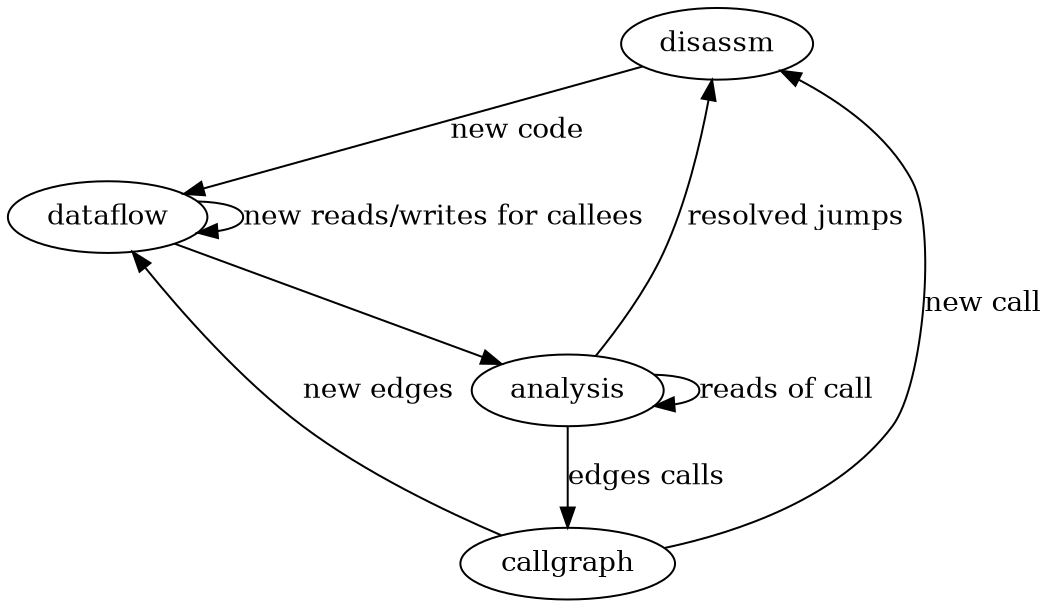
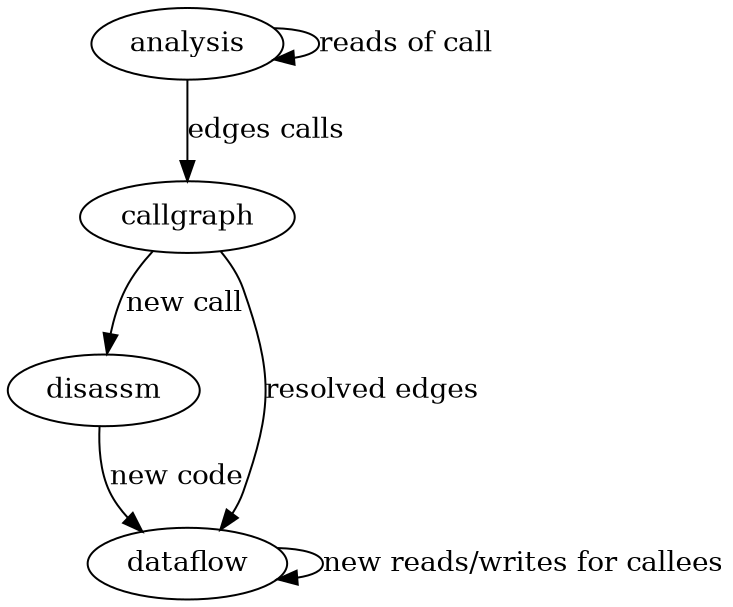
(670, 236) -> none
(329, 300) -> none
(379, 390) -> (373, 390)
